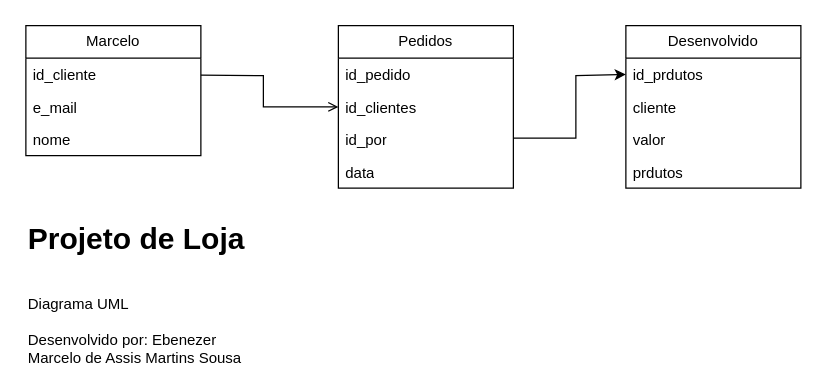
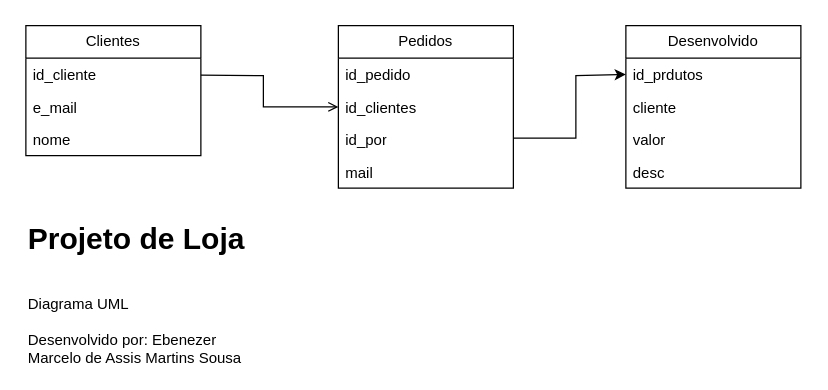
(113, 42) -> (113, 42)
(362, 173) -> (359, 173)
(663, 173) -> (650, 173)
